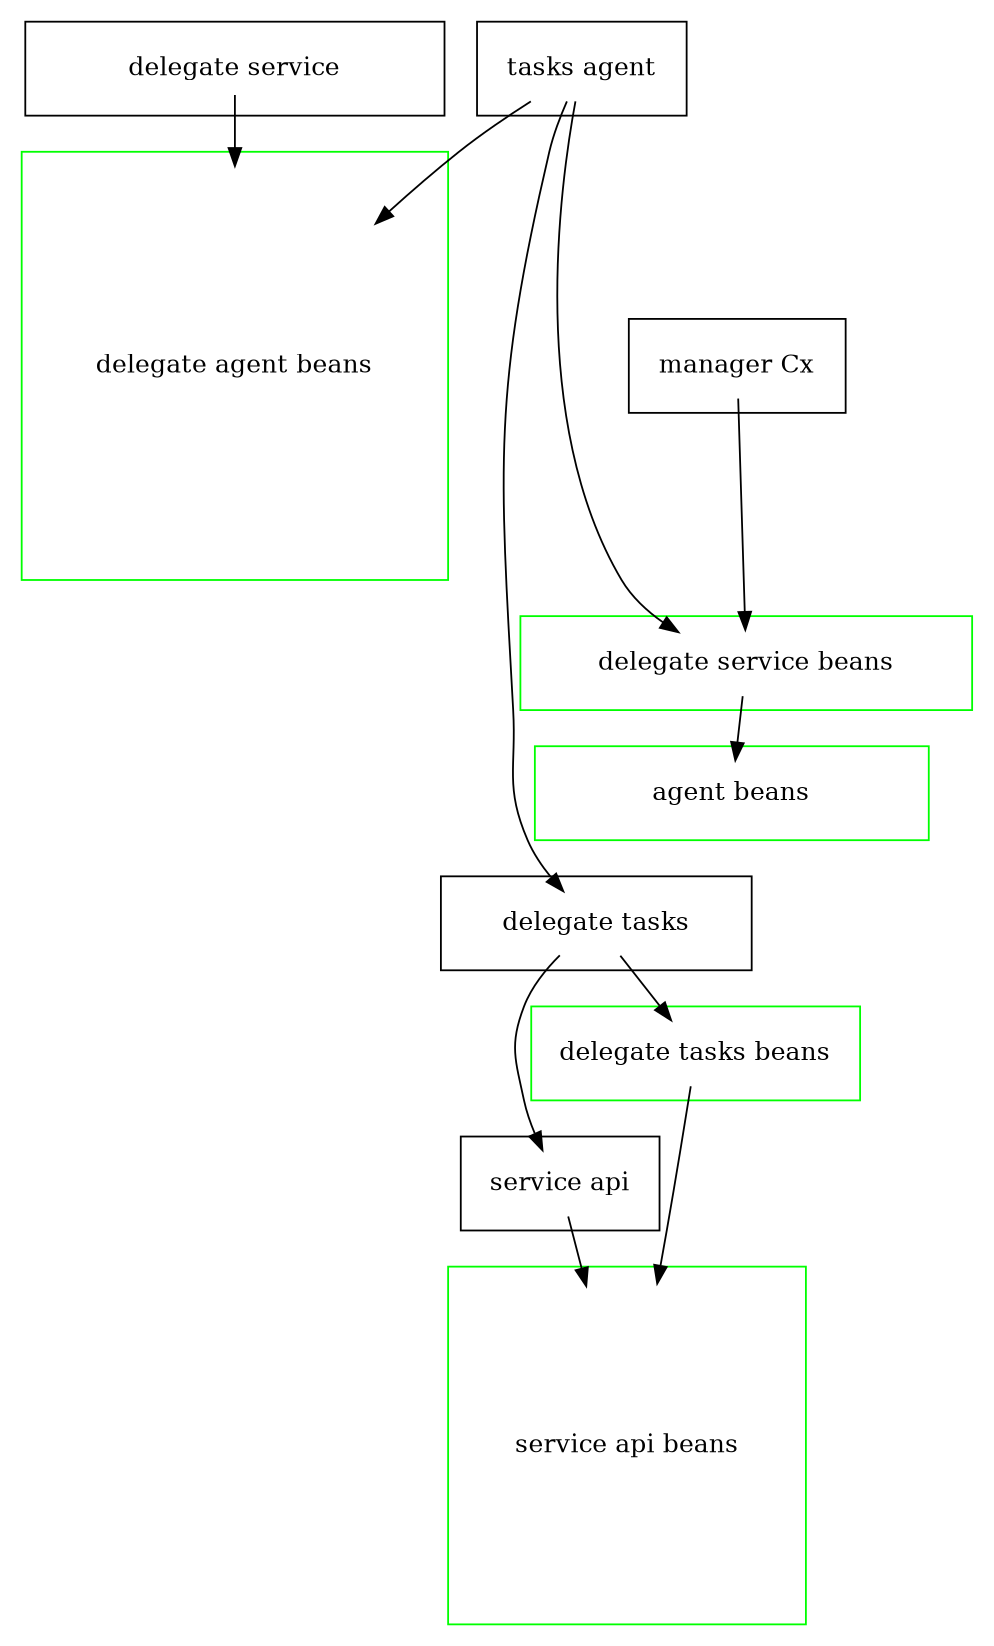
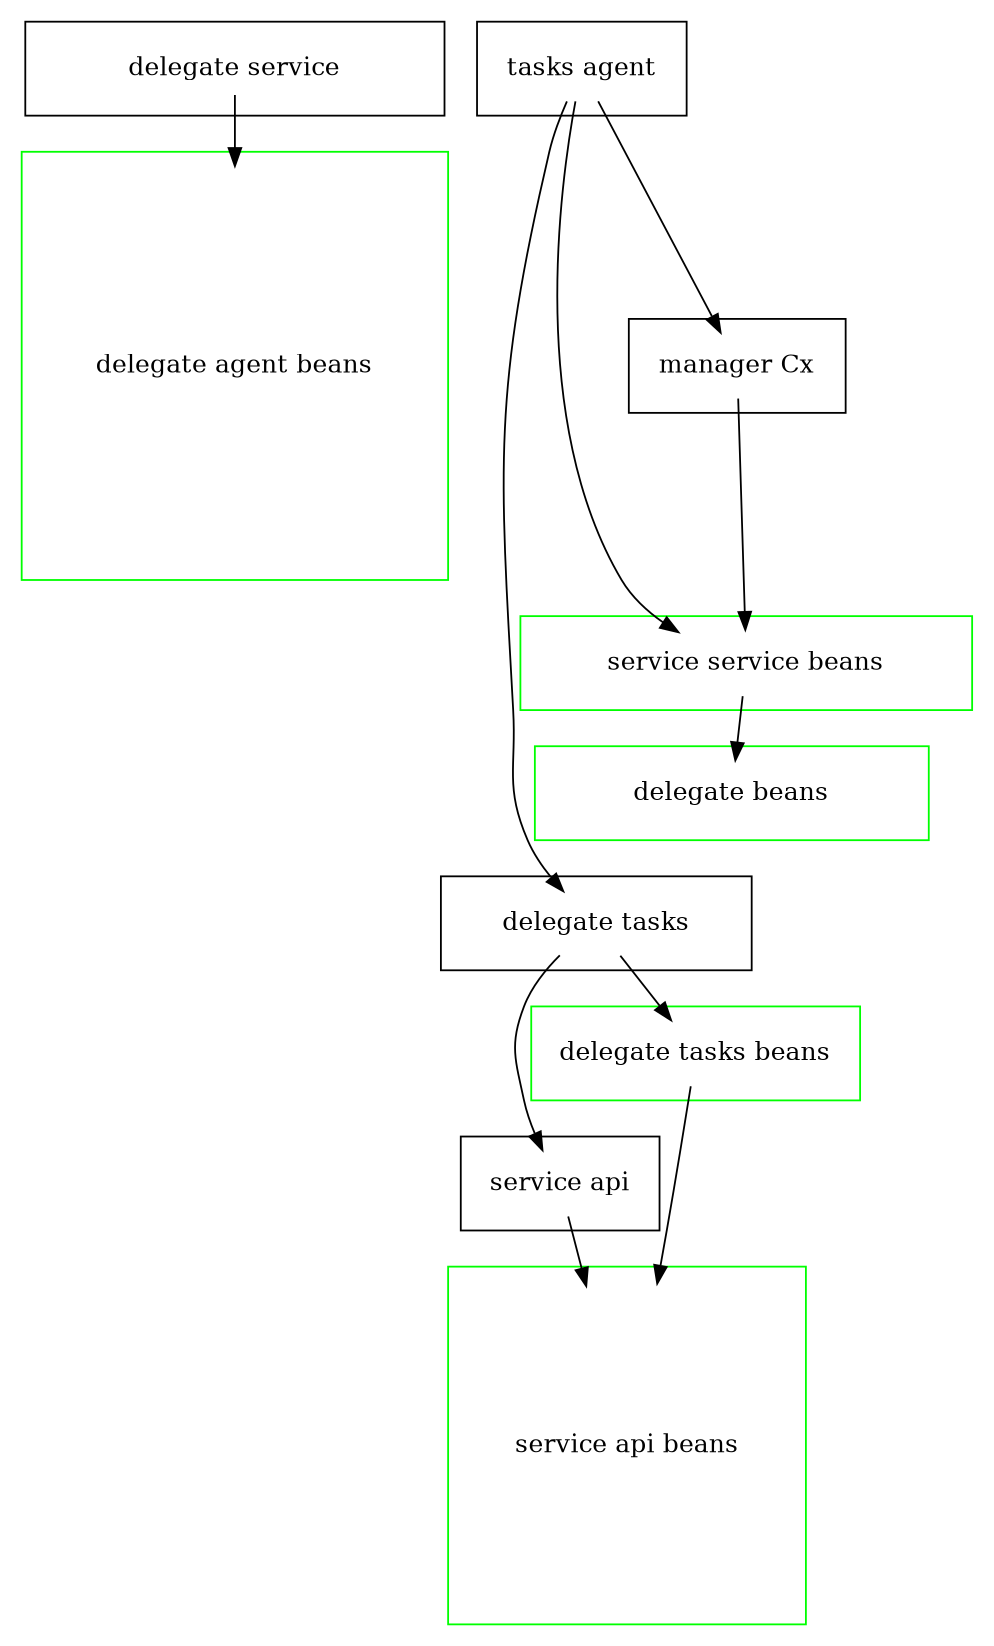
(461, 150) -> (655, 209)
(746, 663) -> (746, 663)
(732, 793) -> (732, 793)
